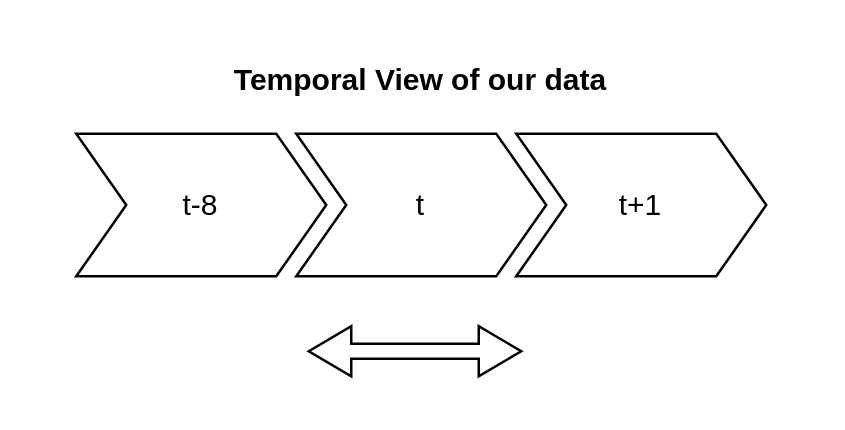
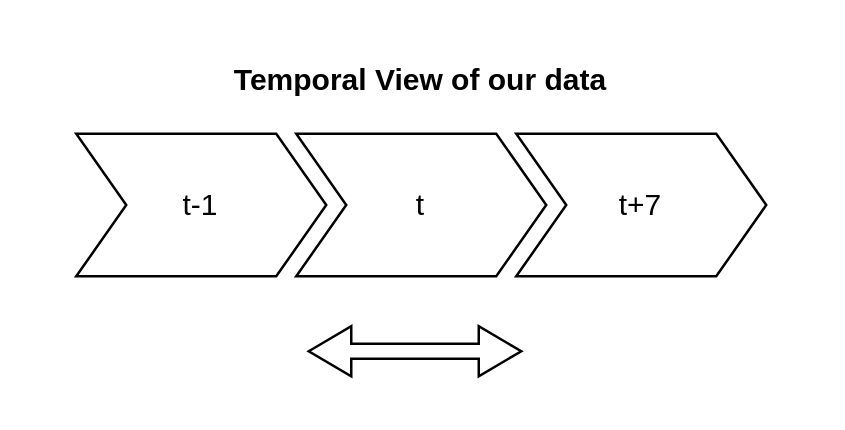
(201, 206) -> (201, 206)
(641, 206) -> (641, 206)
